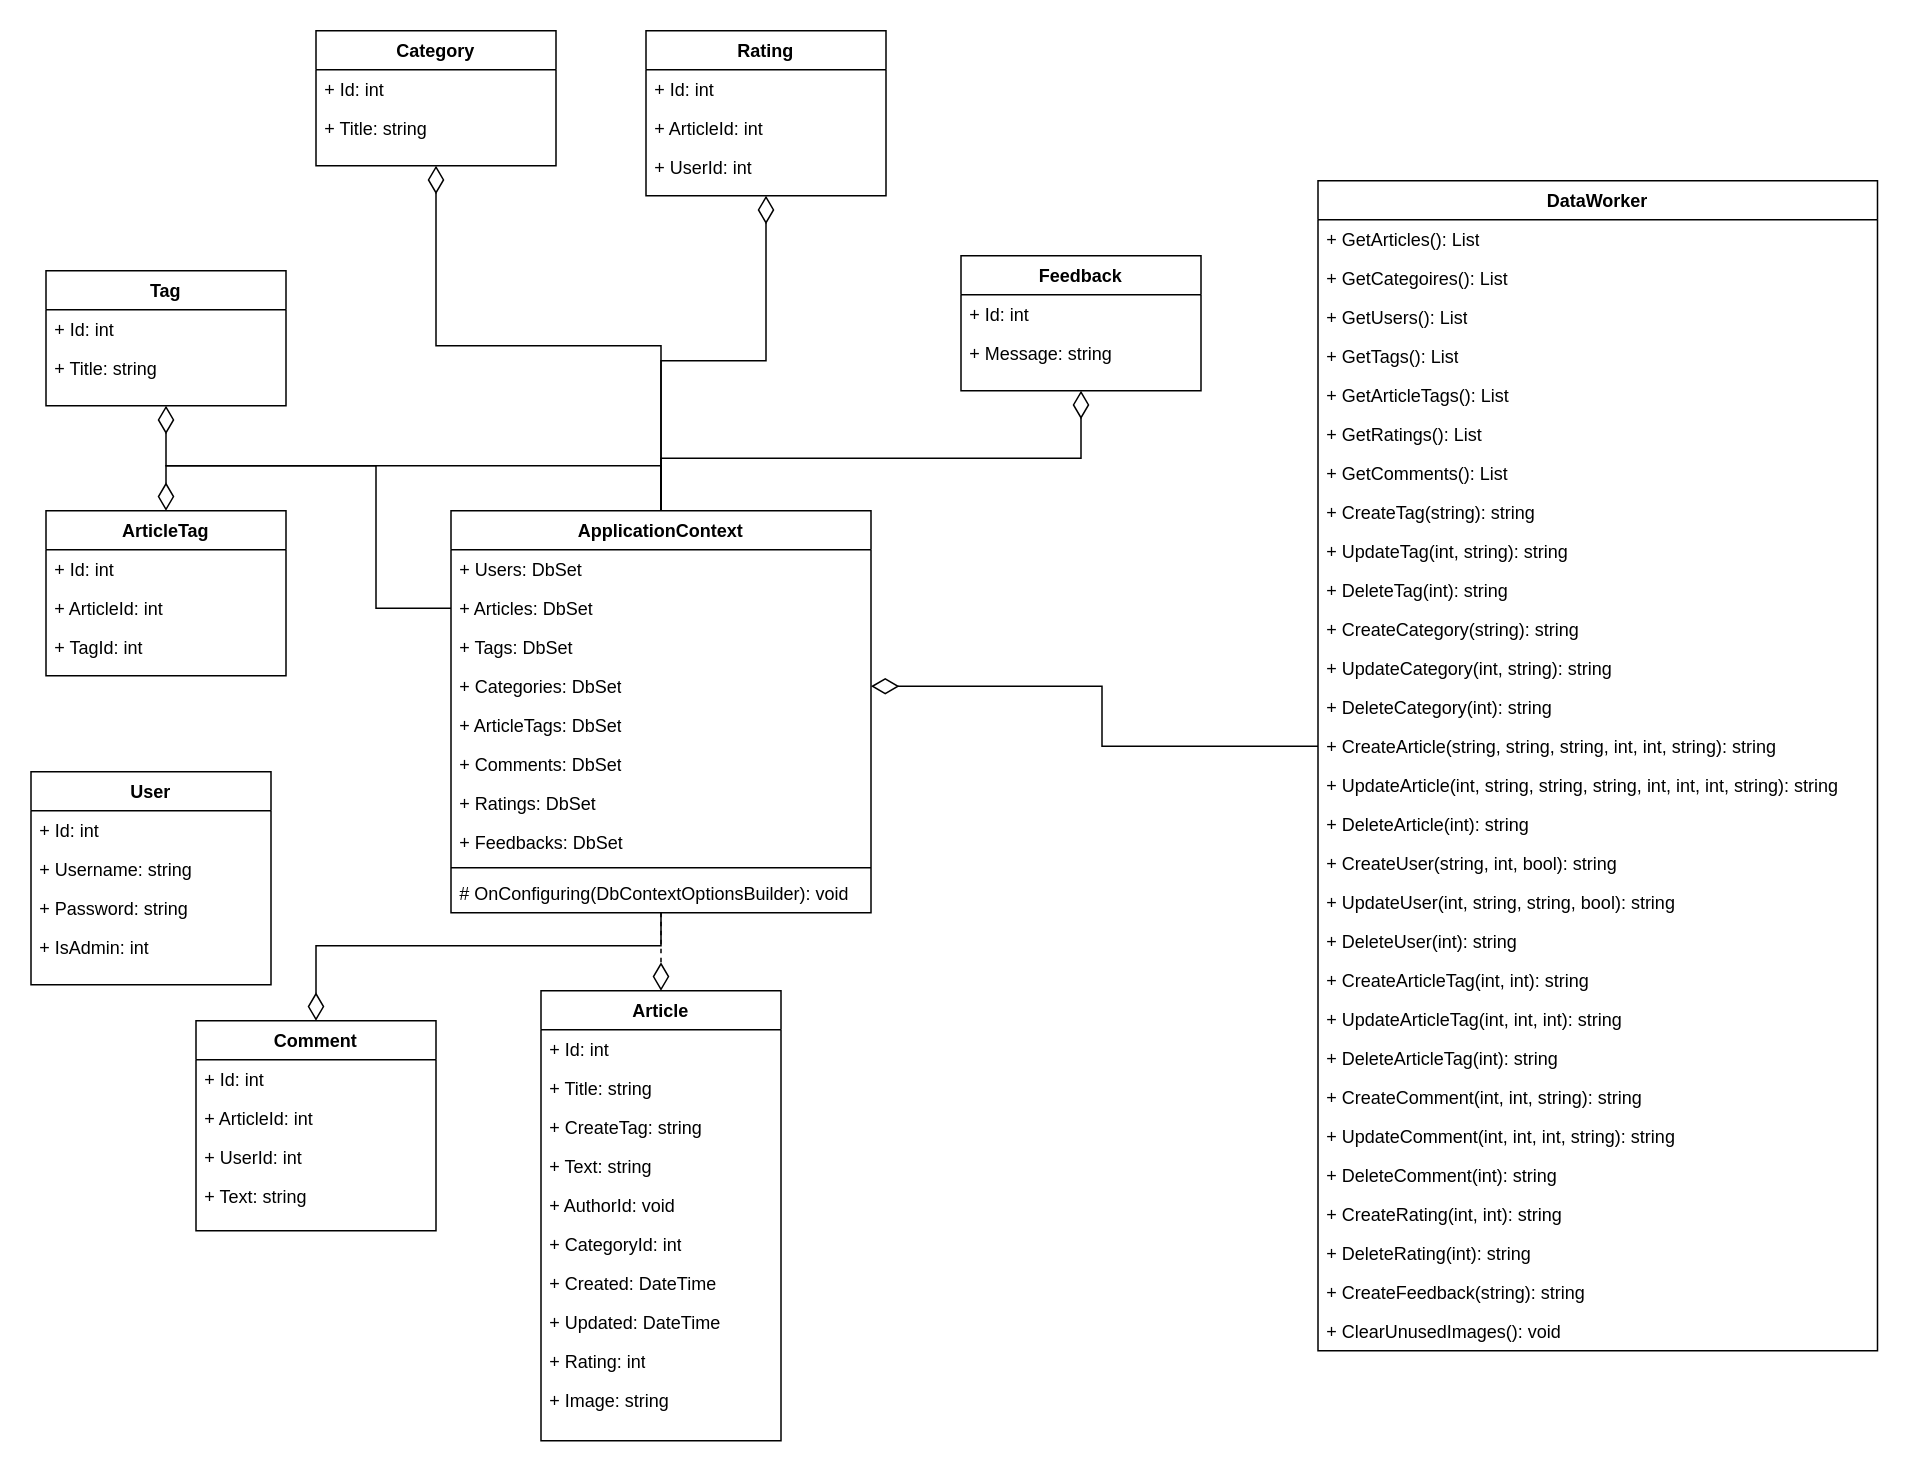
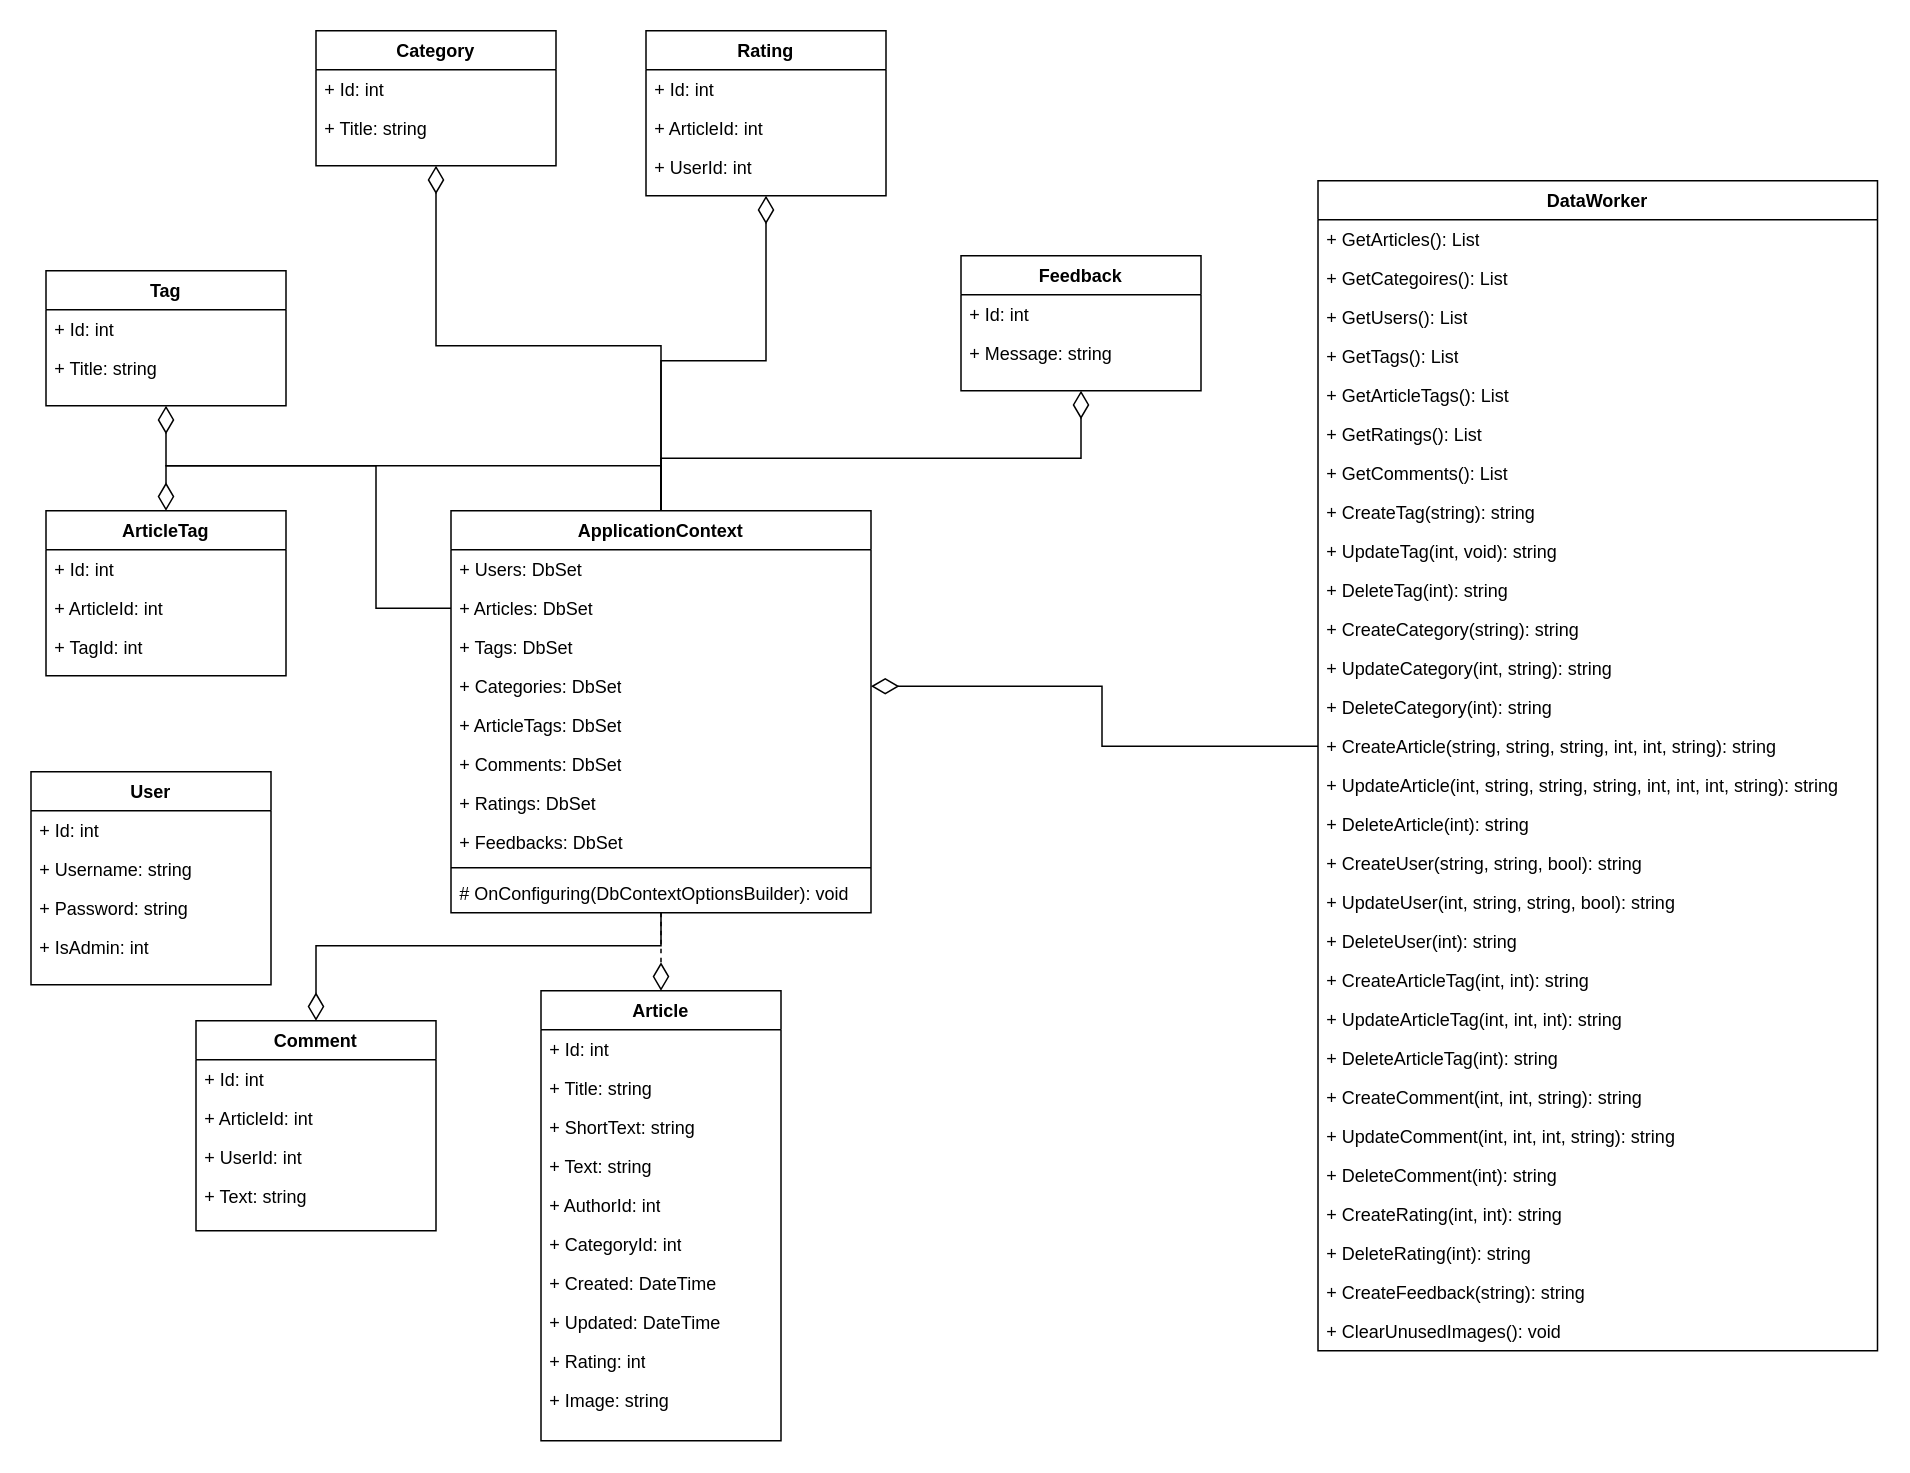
(1469, 553) -> (1459, 553)
(1498, 865) -> (1513, 865)
(635, 1128) -> (635, 1128)
(621, 1207) -> (616, 1207)
